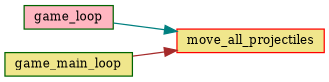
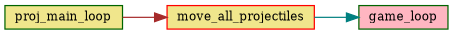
(139, 26) -> (330, 17)
(69, 64) -> (64, 17)
